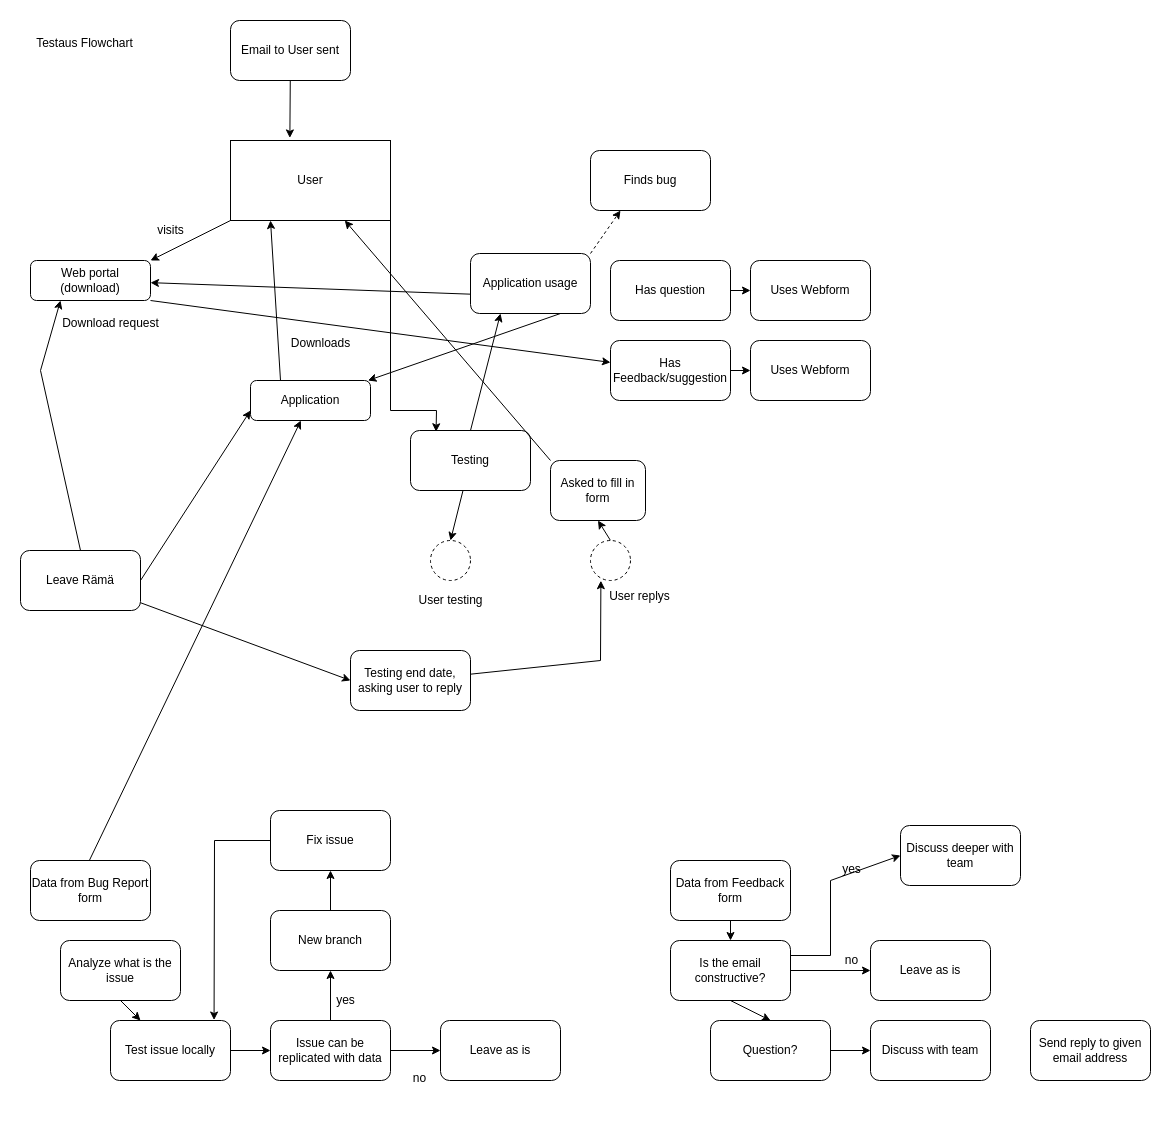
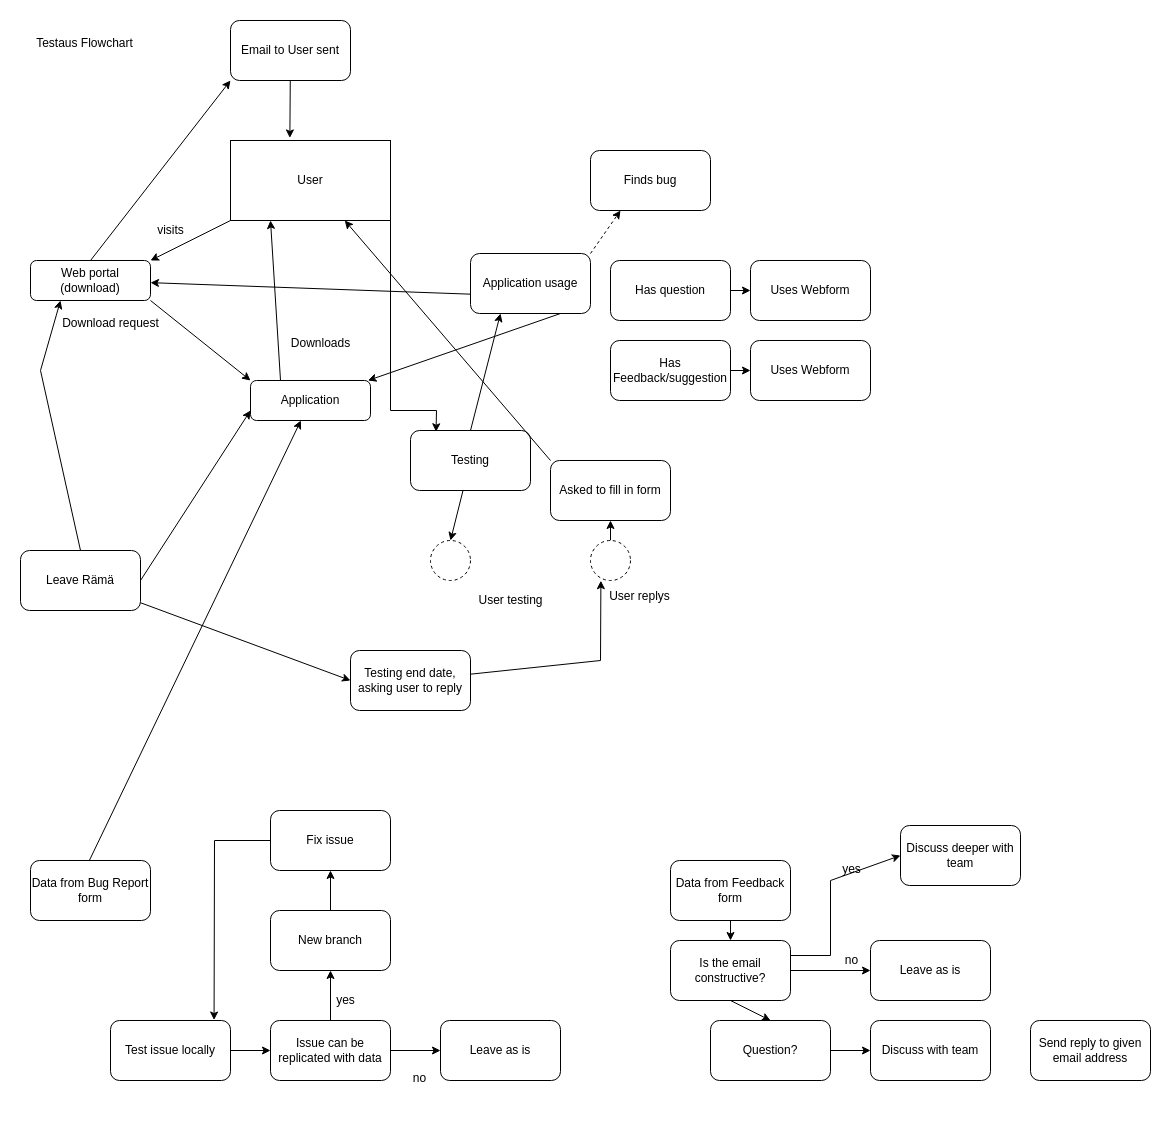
none -> (158, 173)
(377, 331) -> (198, 338)
(598, 491) -> (611, 491)
(451, 601) -> (511, 601)
(121, 971) -> none
(128, 1008) -> none
